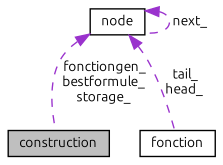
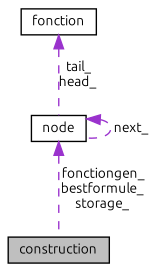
(160, 87) -> (59, 82)
